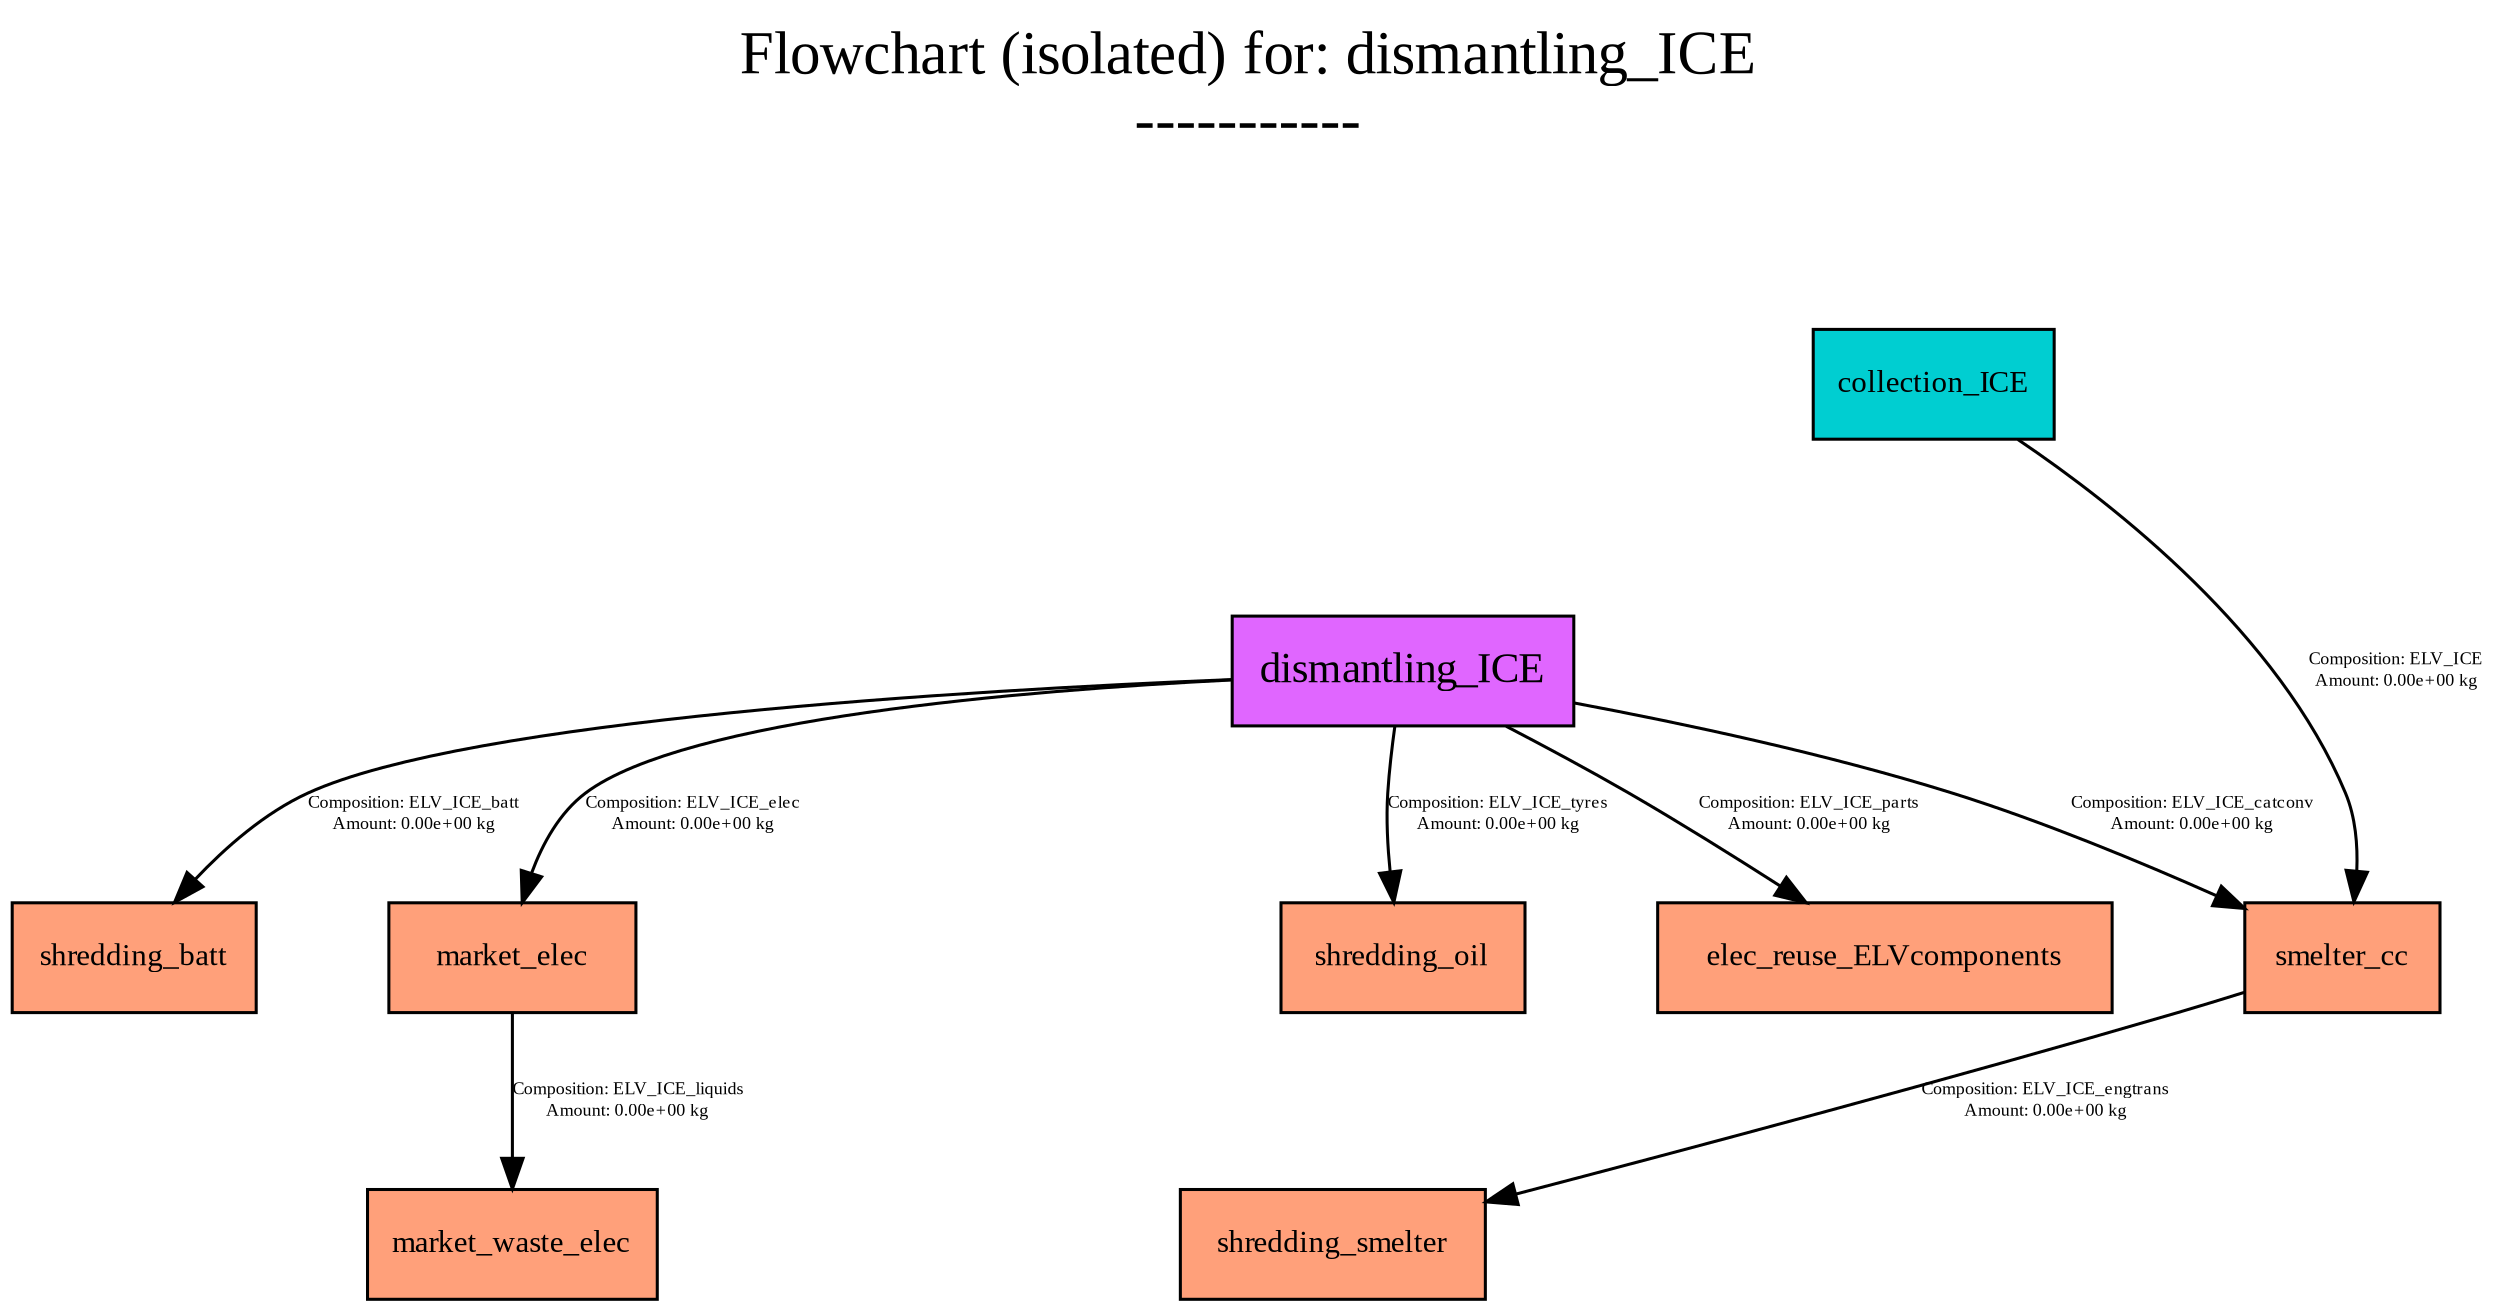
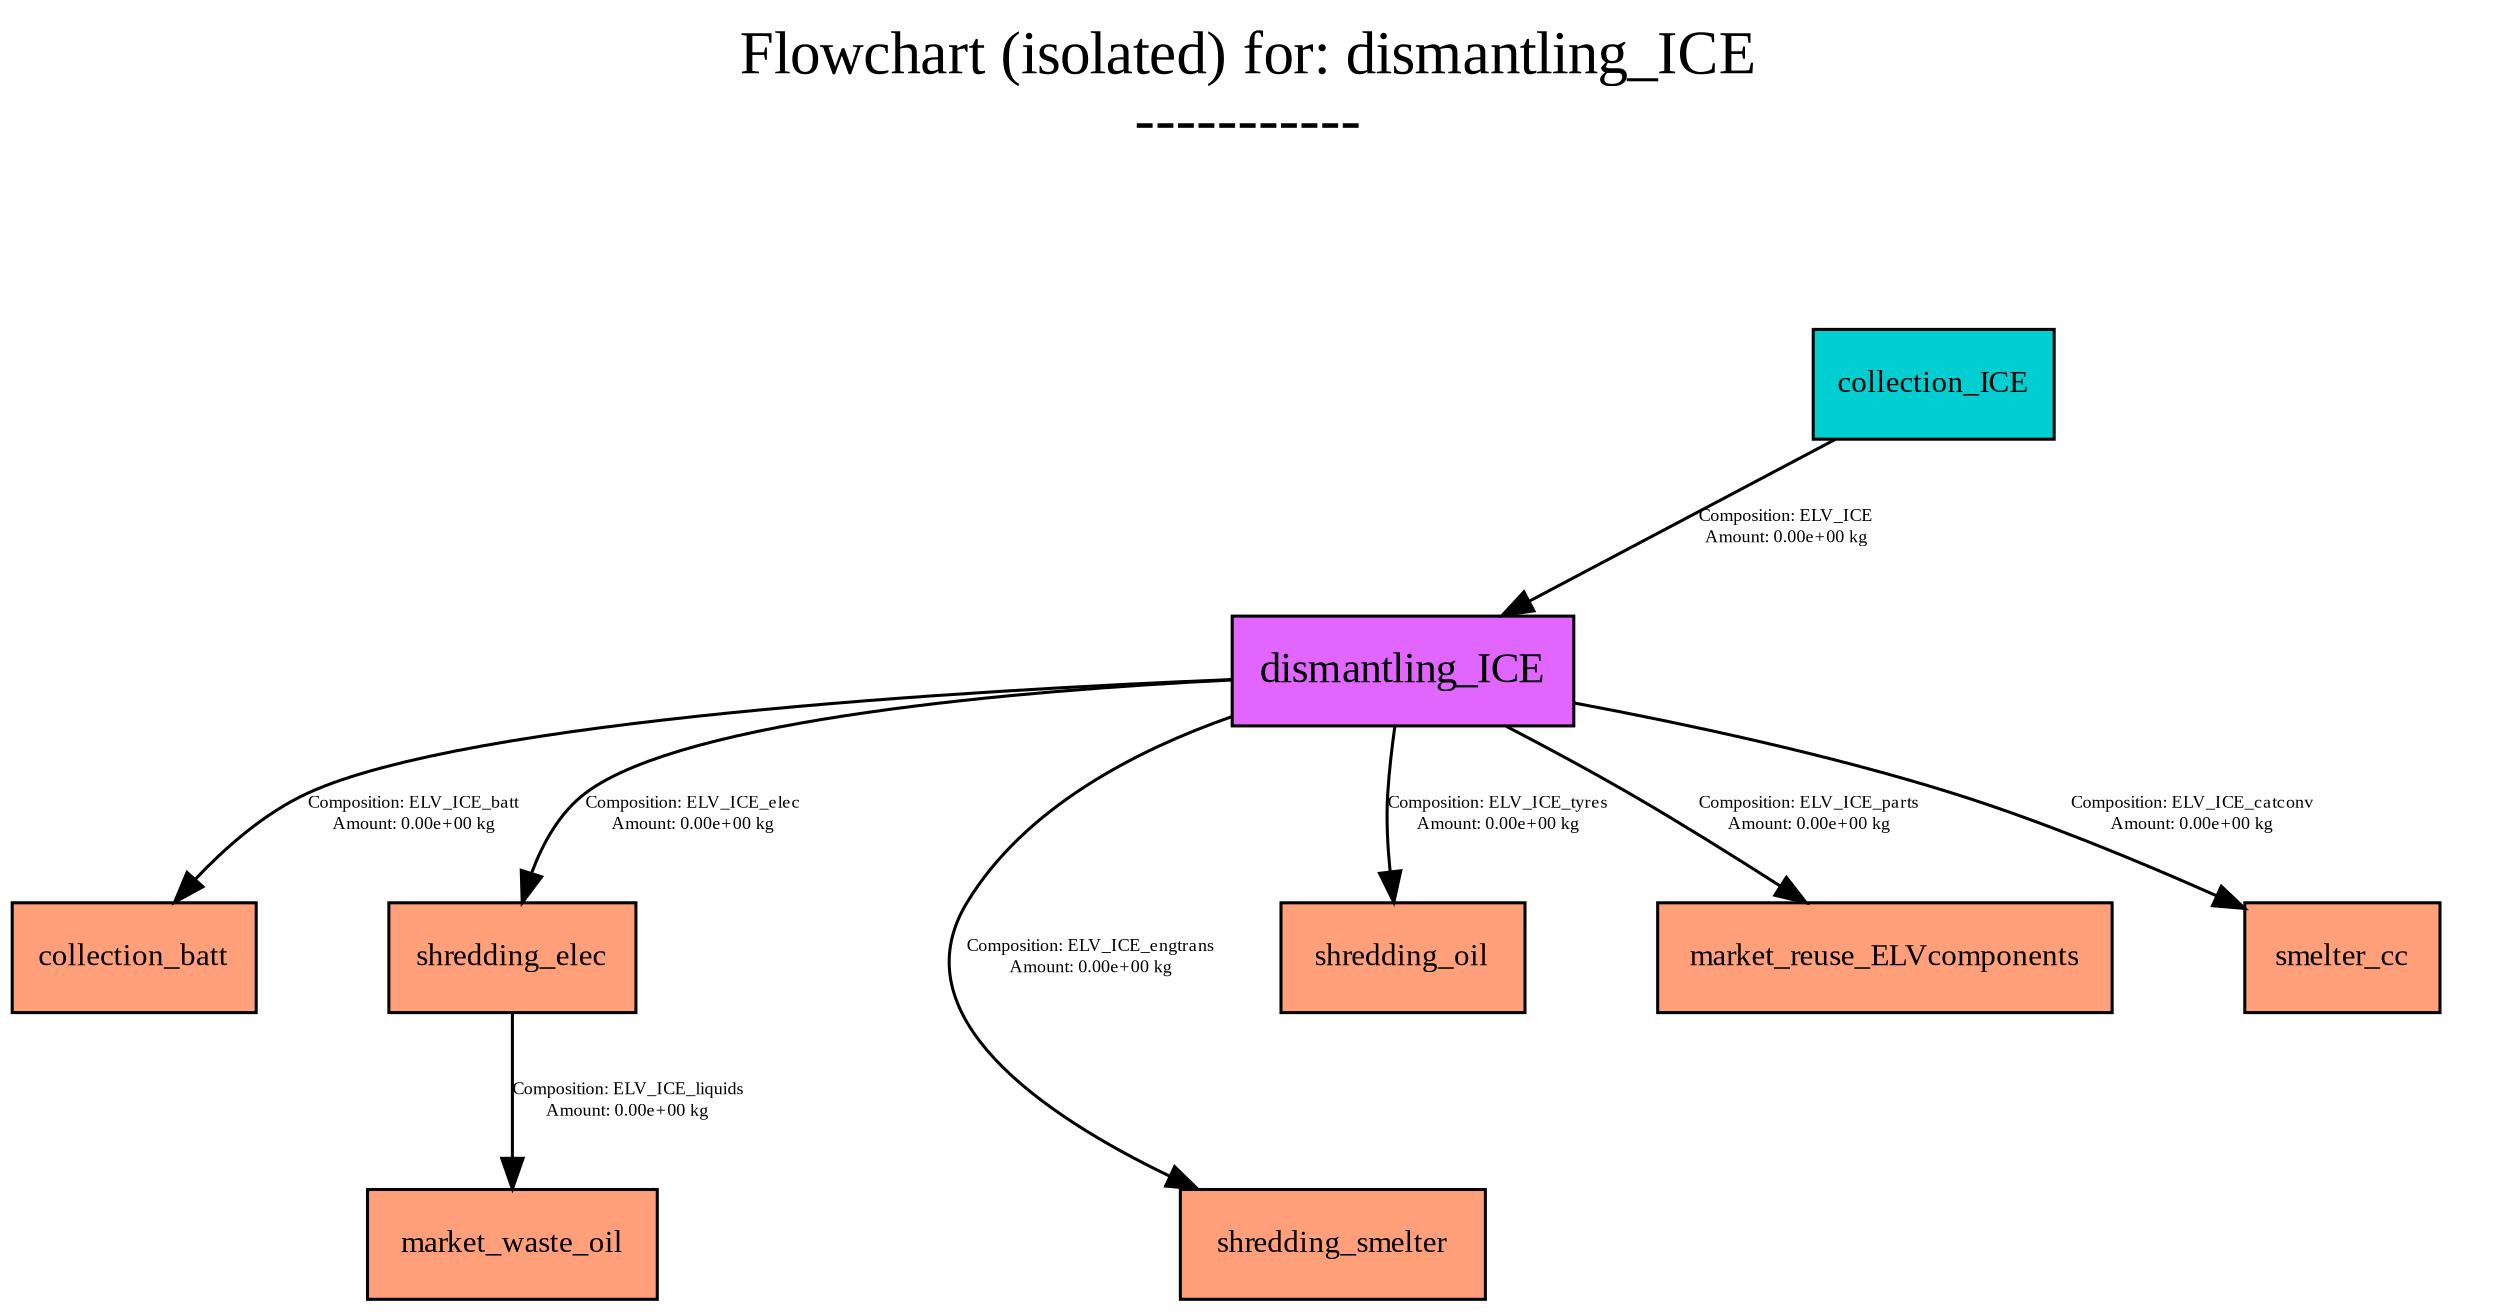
(2233, 623) -> (1683, 520)
(134, 958) -> (134, 958)
(512, 958) -> (512, 958)
(1885, 958) -> (1885, 958)
(1881, 1096) -> (957, 927)
(512, 1244) -> (512, 1244)
